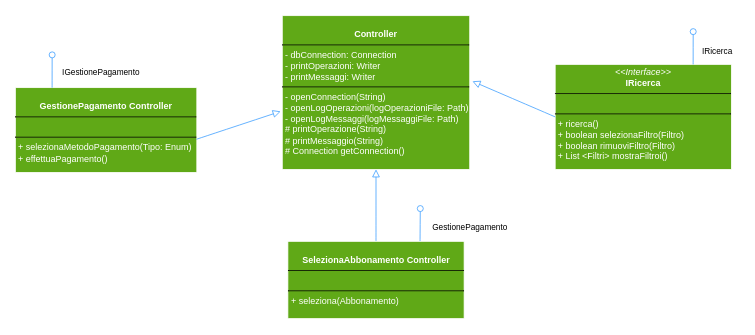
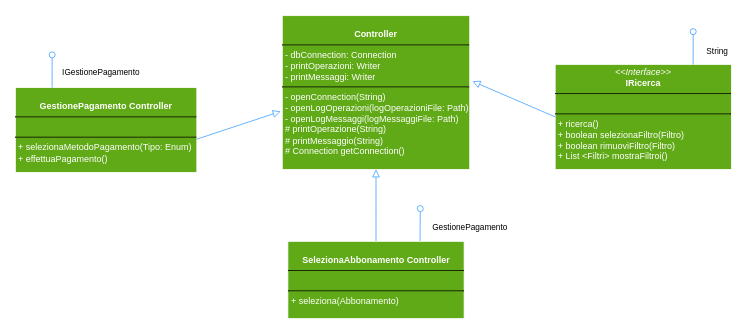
(718, 49) -> (718, 49)
